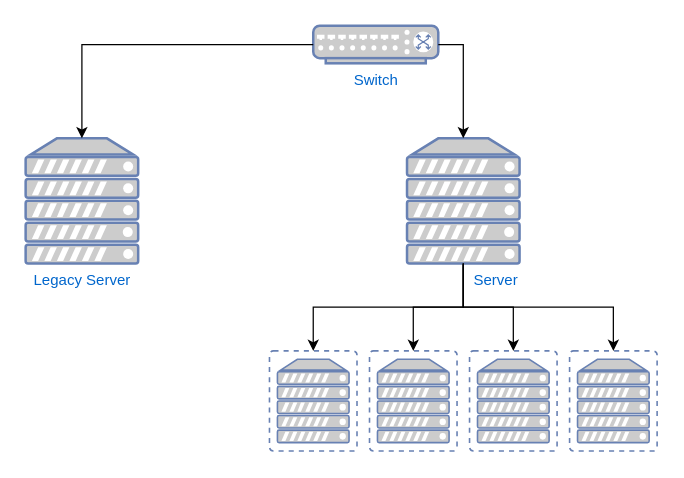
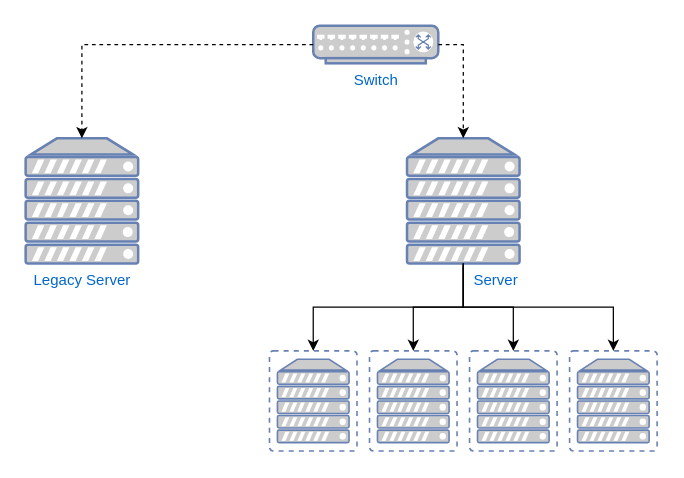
(154, 44) -> (154, 44)
(463, 76) -> (463, 76)
